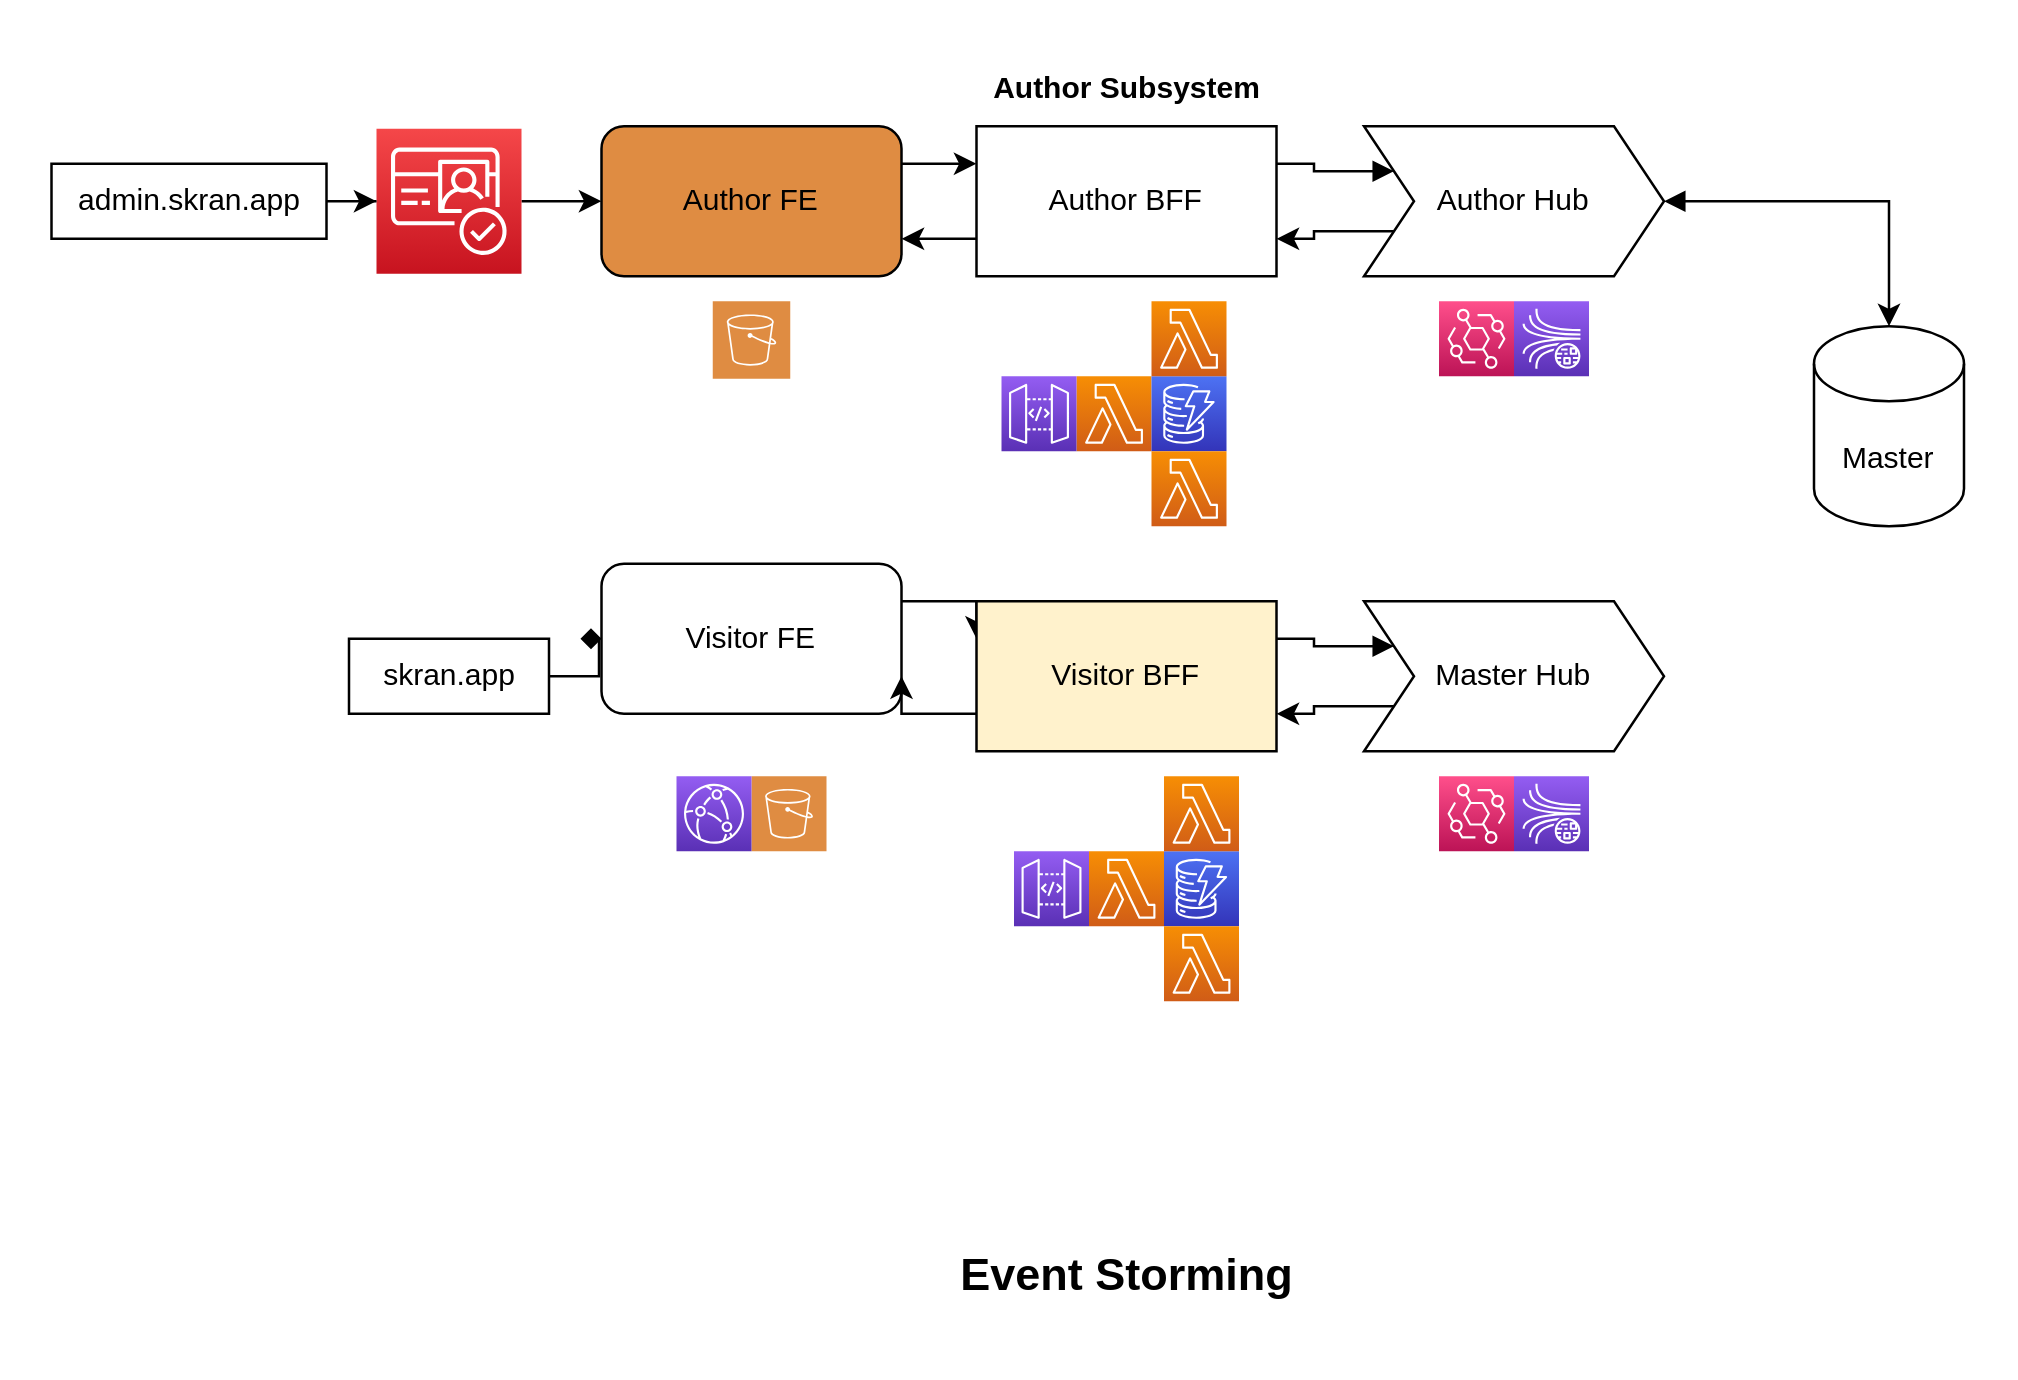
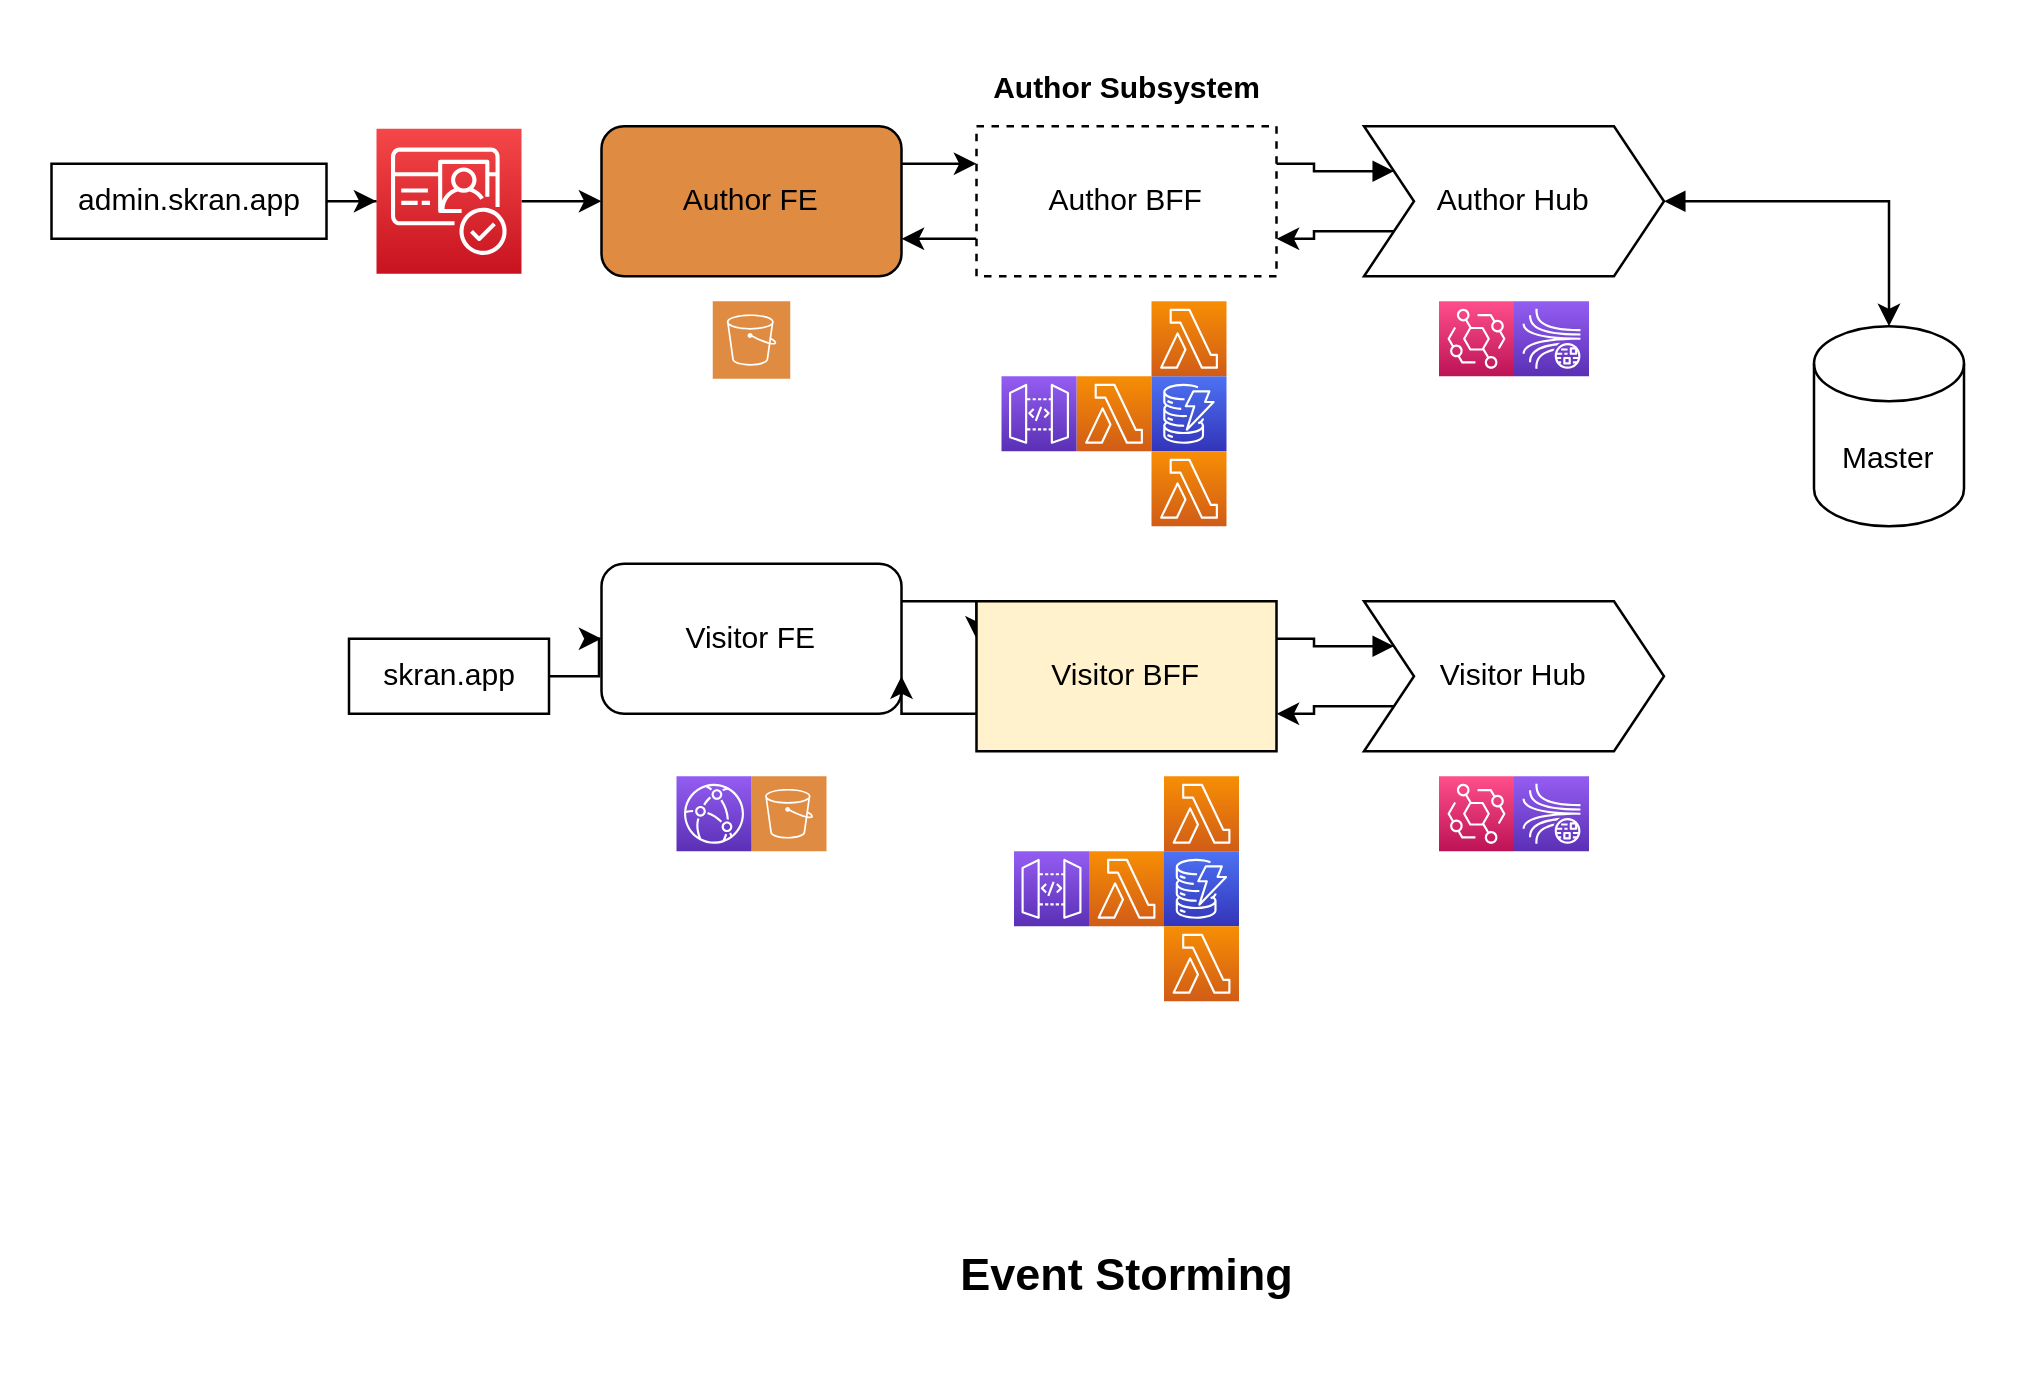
(1126, 201) -> (1126, 201)
(584, 639) -> (585, 639)
(1514, 676) -> (1514, 676)
